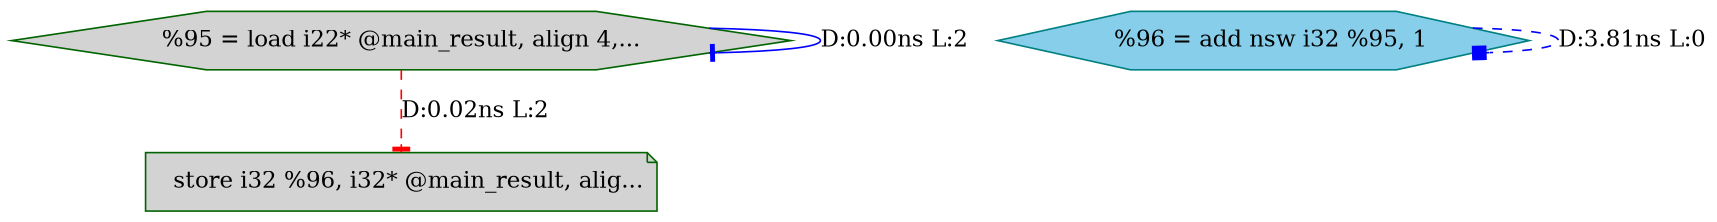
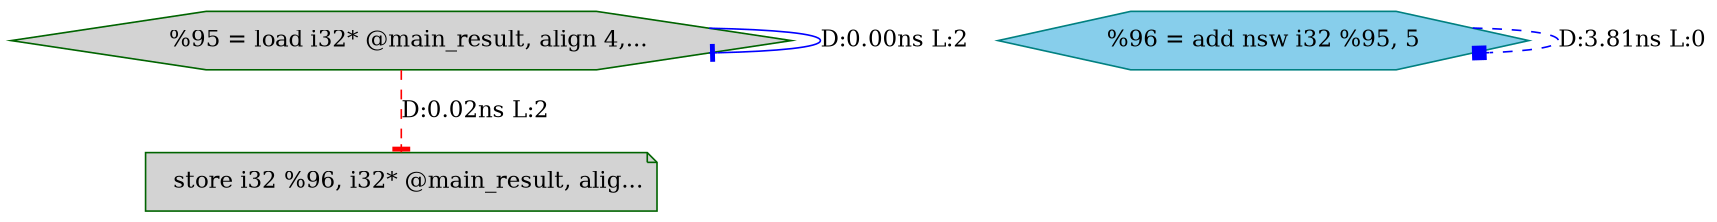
(401, 41) -> (401, 41)
(1263, 41) -> (1263, 41)
